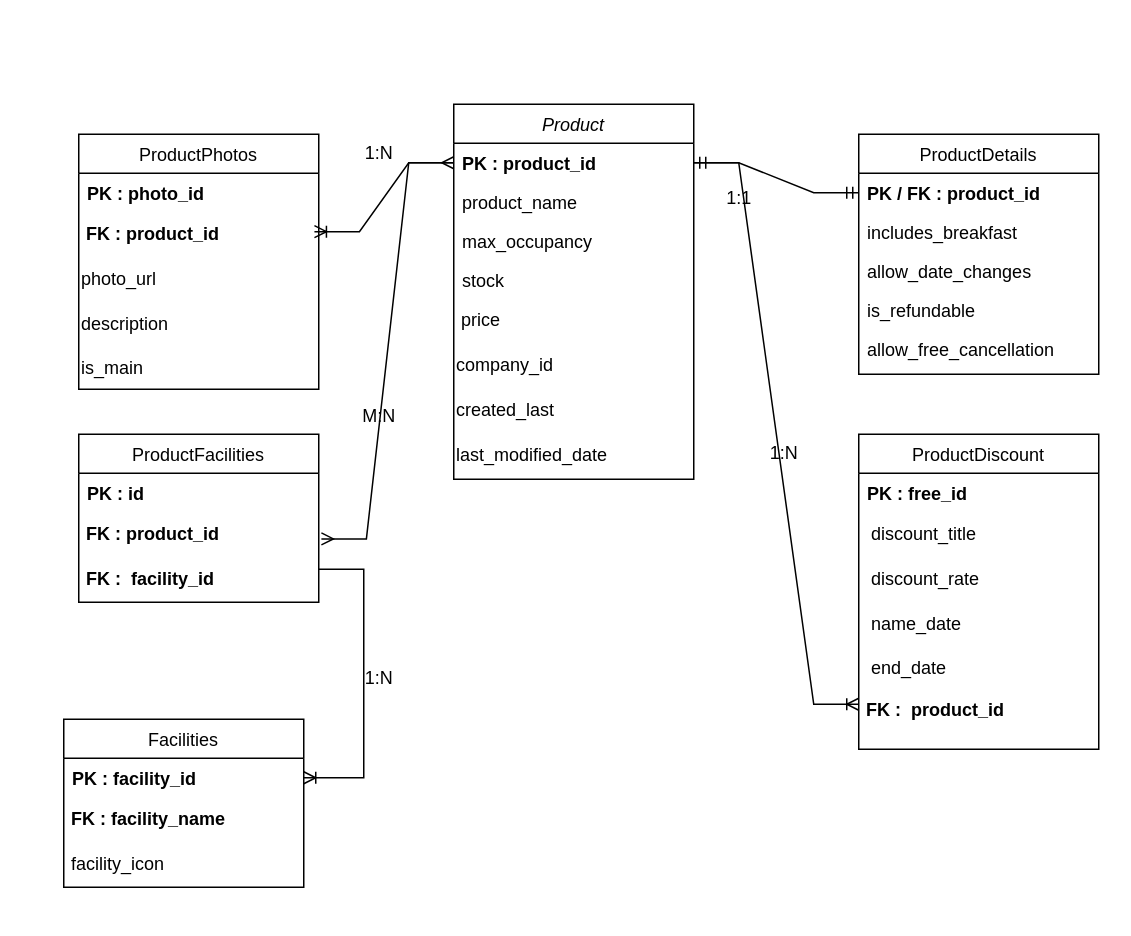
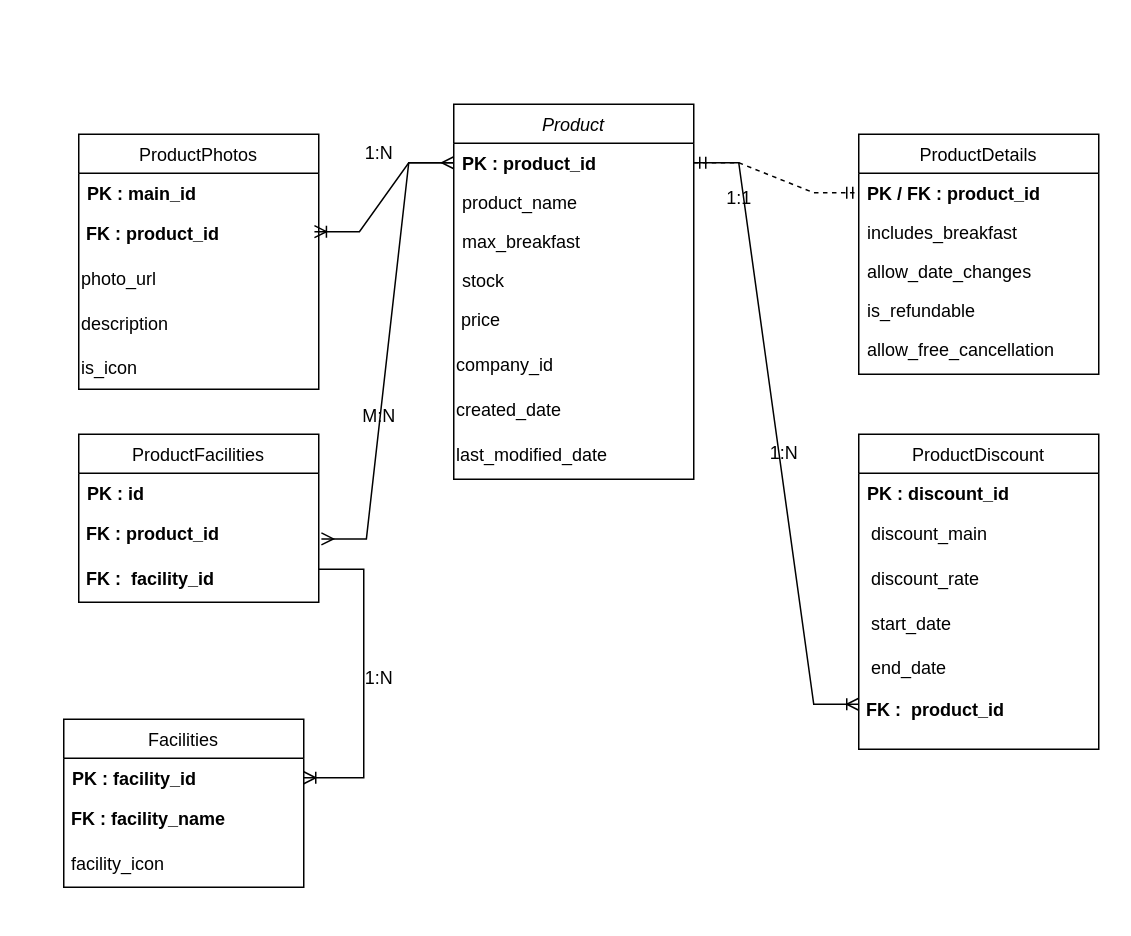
(797, 186) -> (797, 186)
(143, 194) -> (136, 194)
(528, 242) -> (528, 242)
(112, 369) -> (112, 369)
(515, 411) -> (517, 411)
(918, 494) -> (936, 494)
(925, 535) -> (923, 535)
(907, 625) -> (912, 625)
